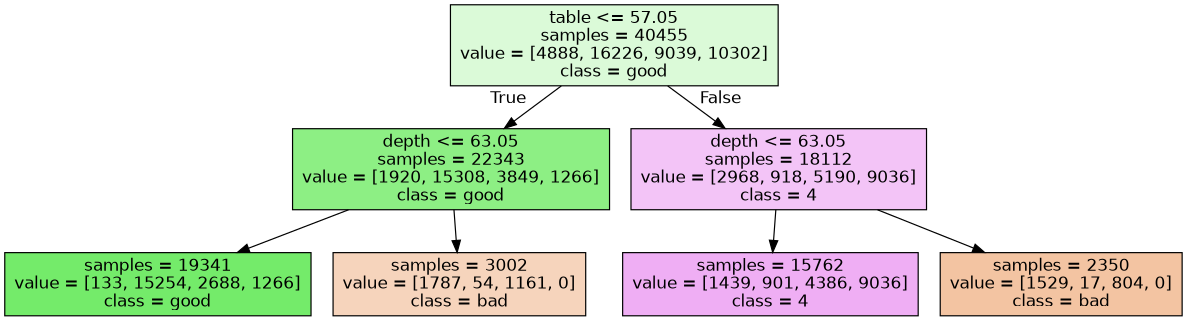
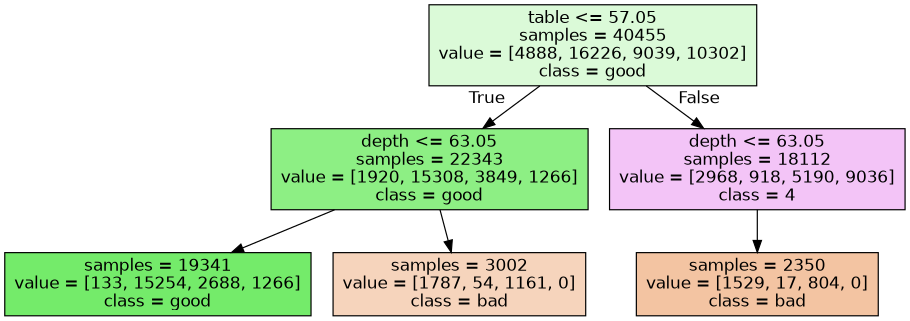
(770, 284) -> none
